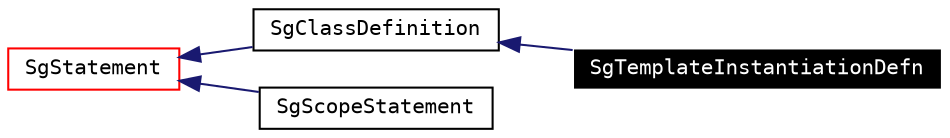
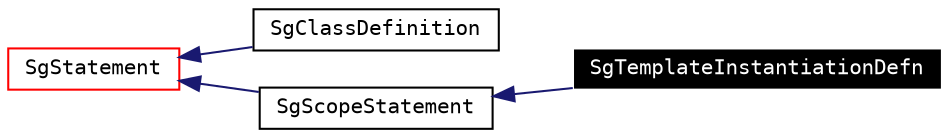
(546, 47) -> (544, 91)
